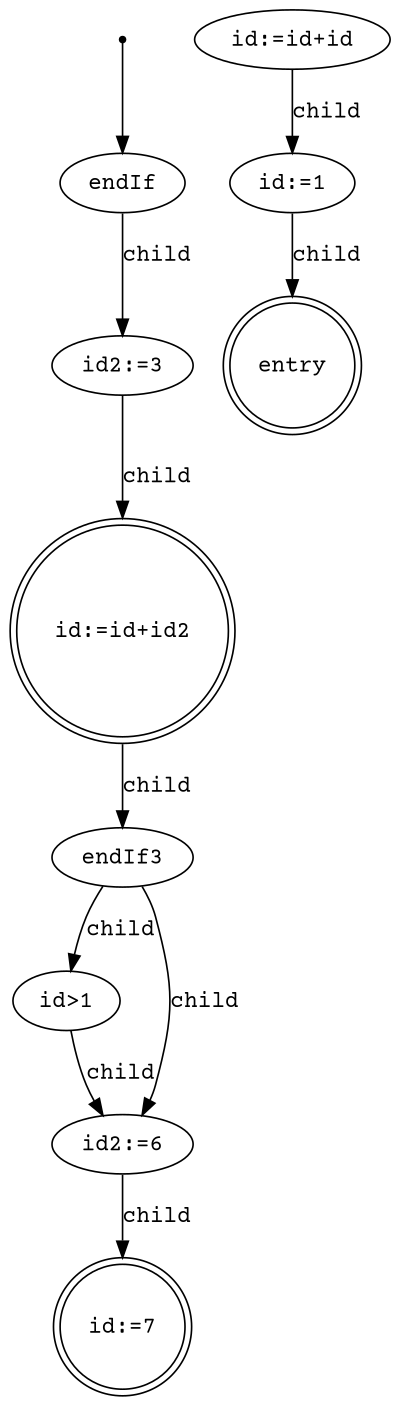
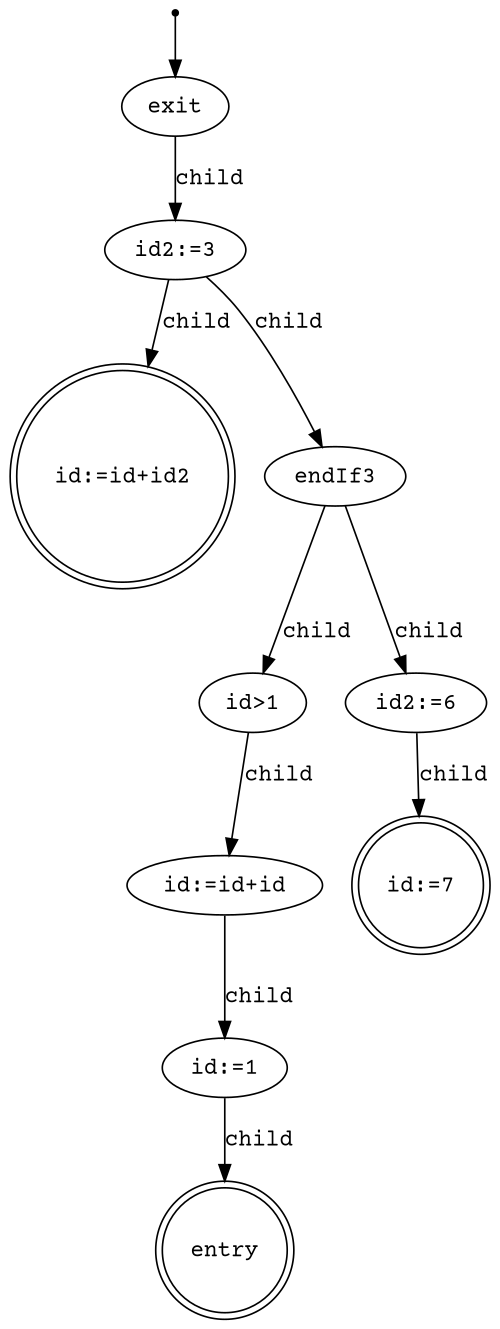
(123, 183) -> (175, 107)
(123, 778) -> (267, 350)
(80, 1067) -> (240, 786)
